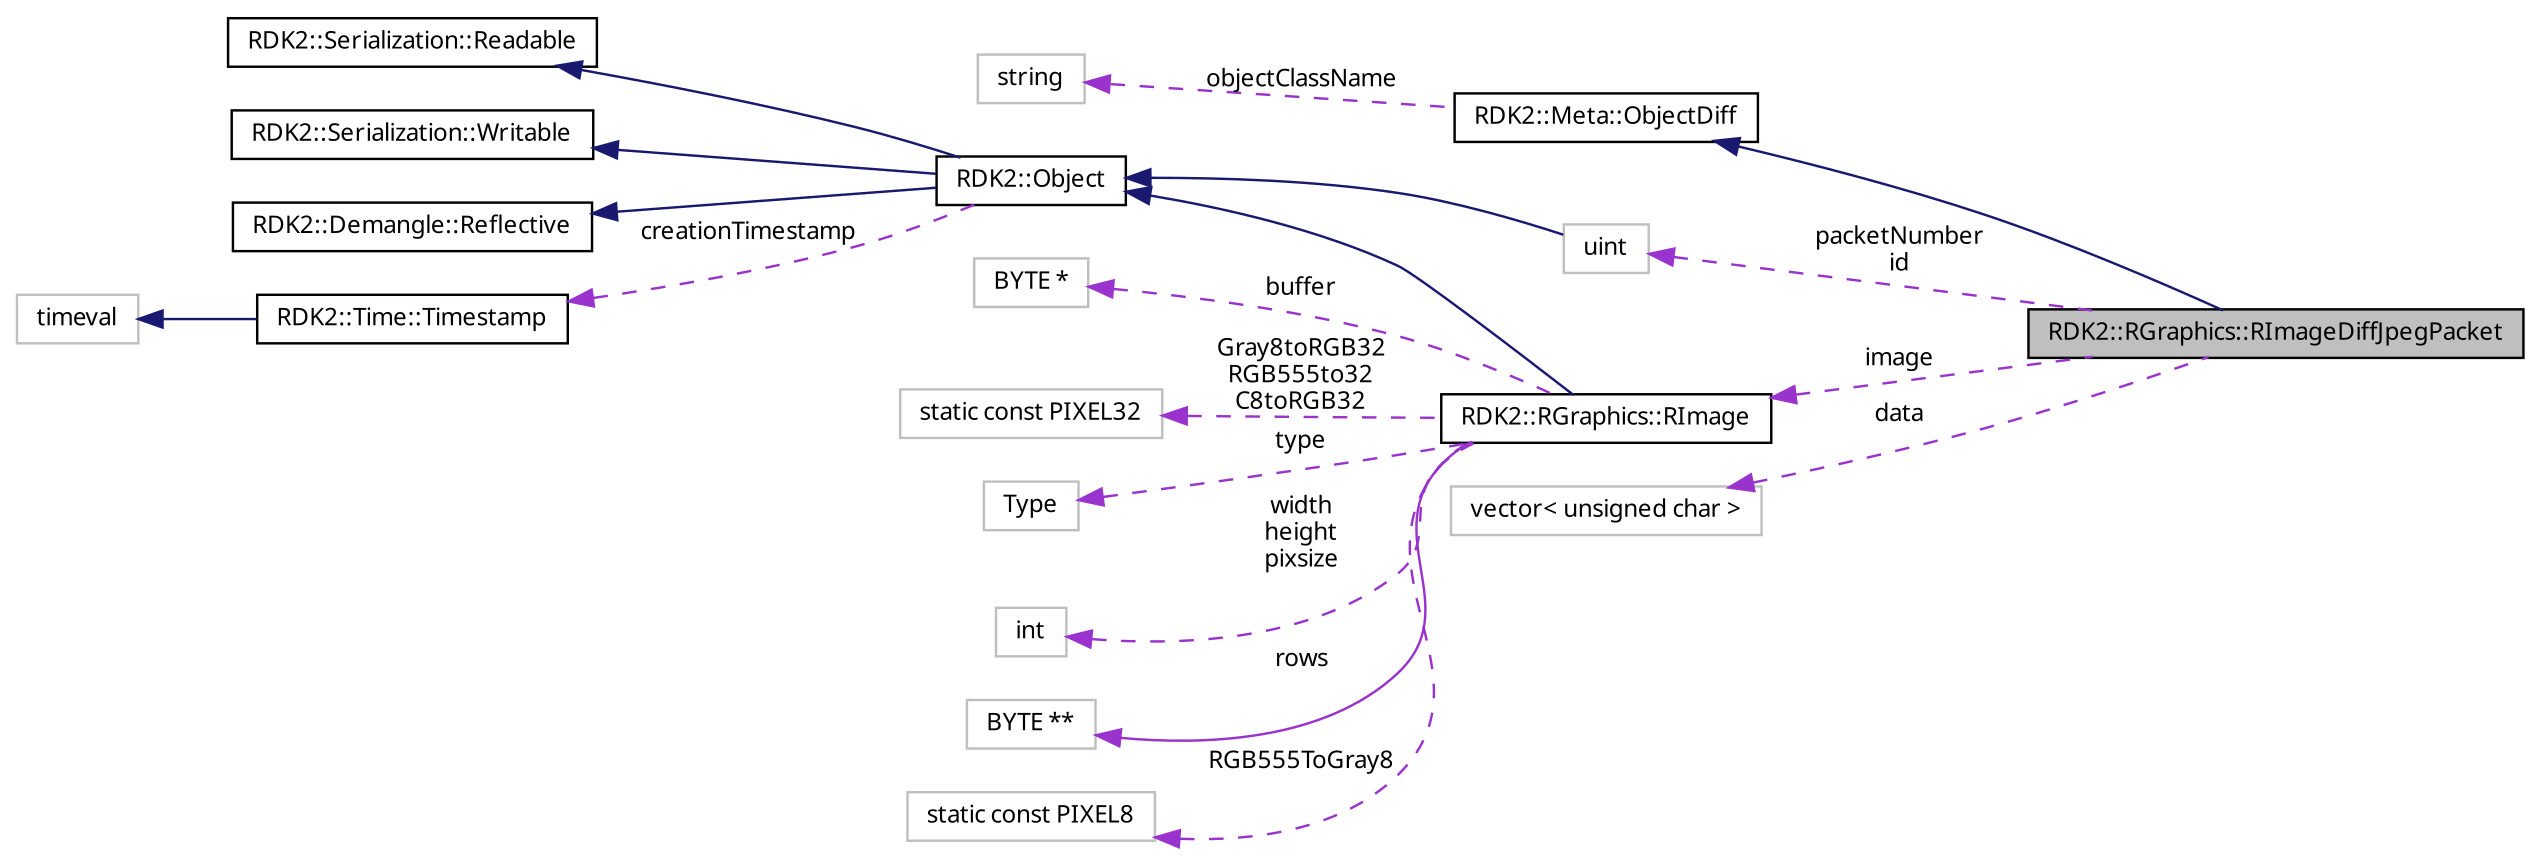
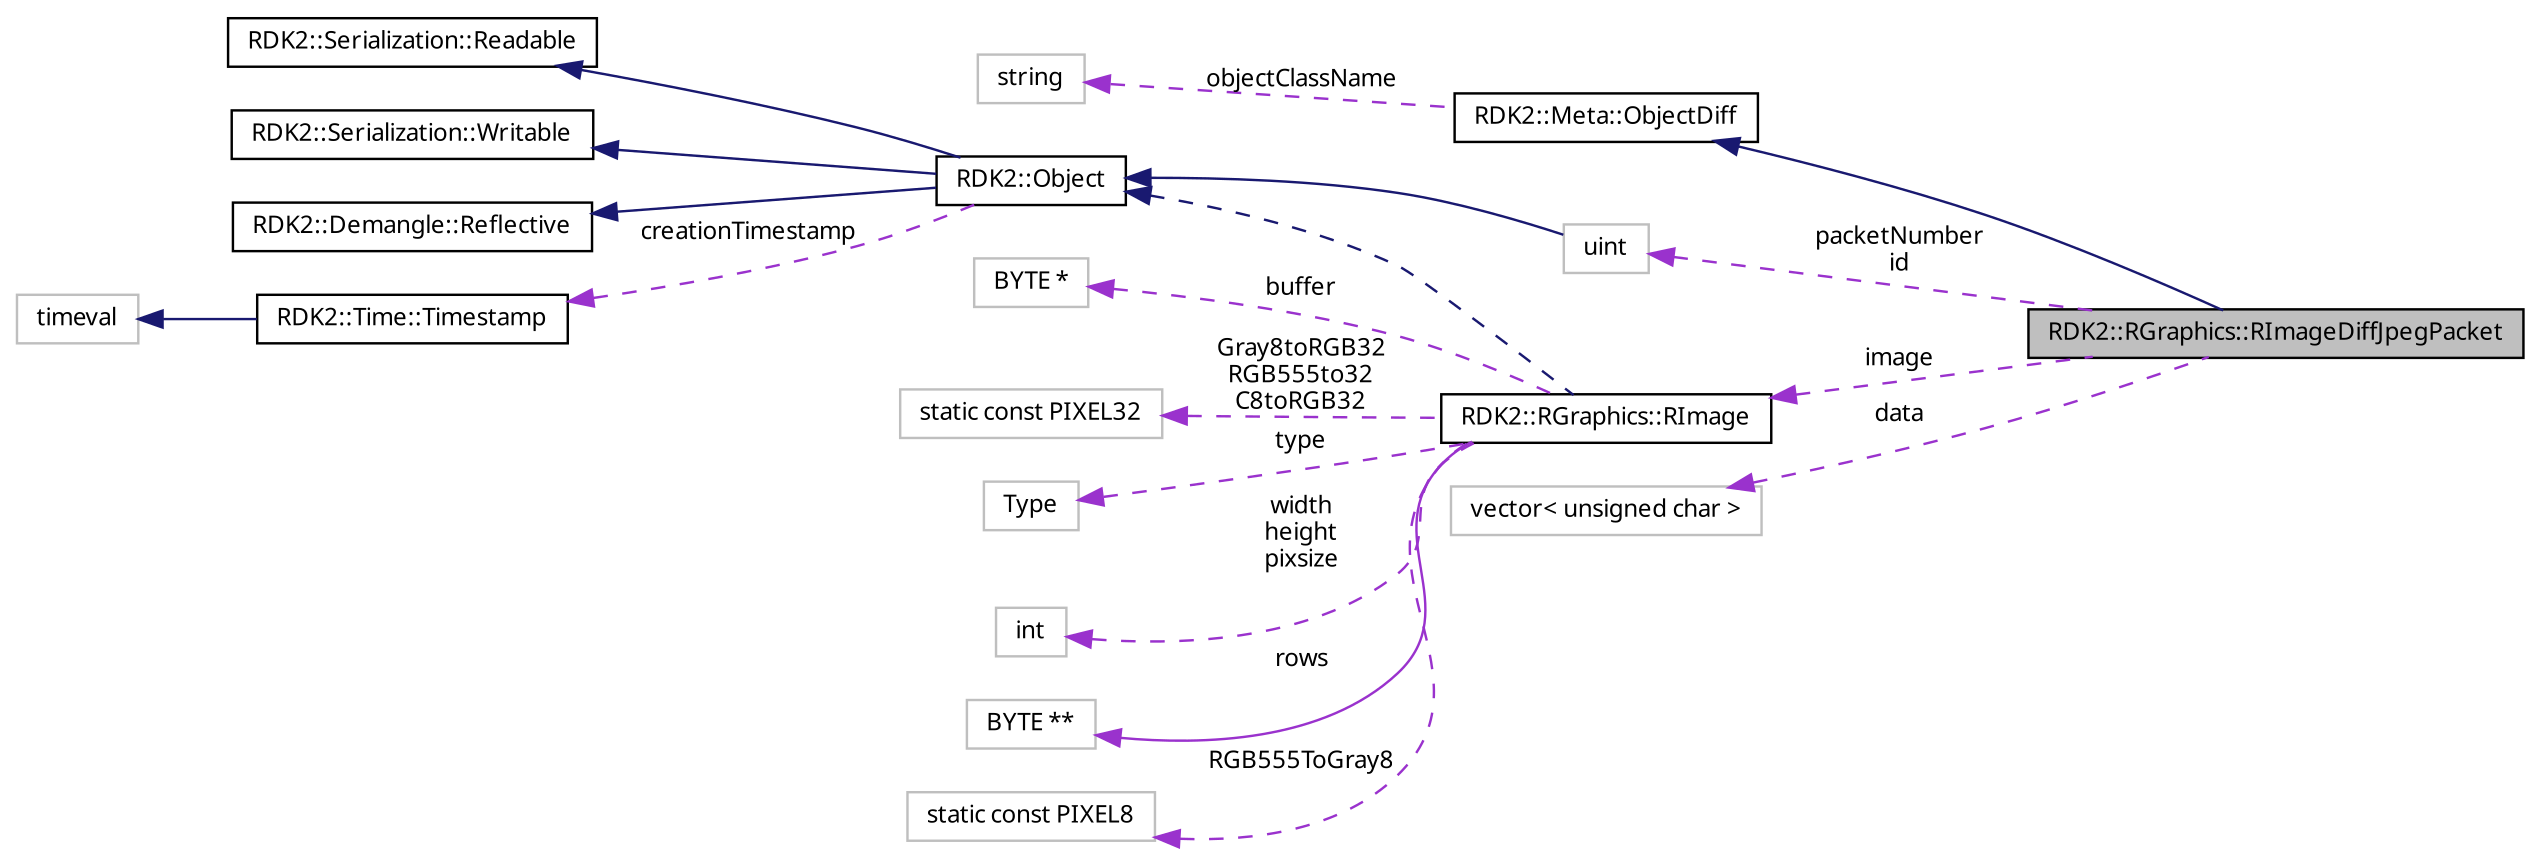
(1379, 258) -> (1379, 258)
